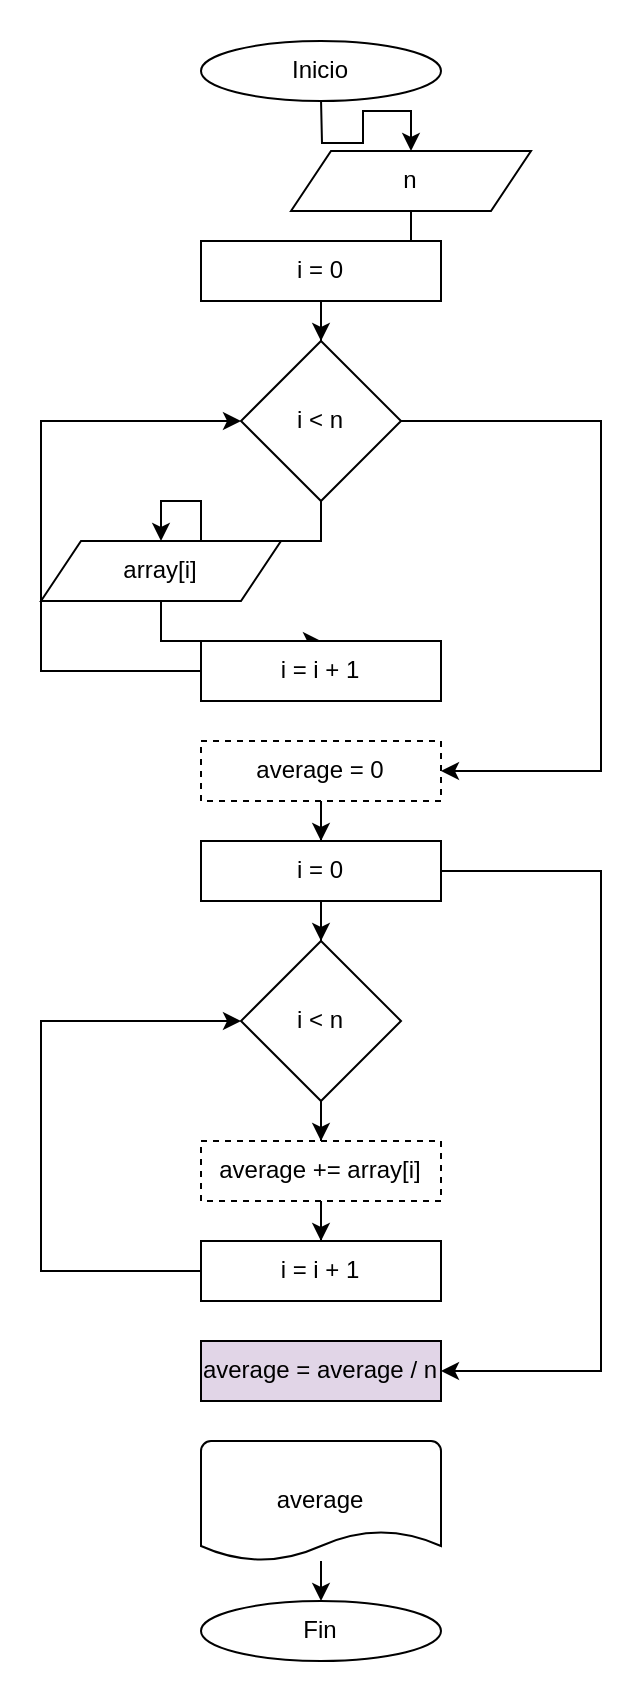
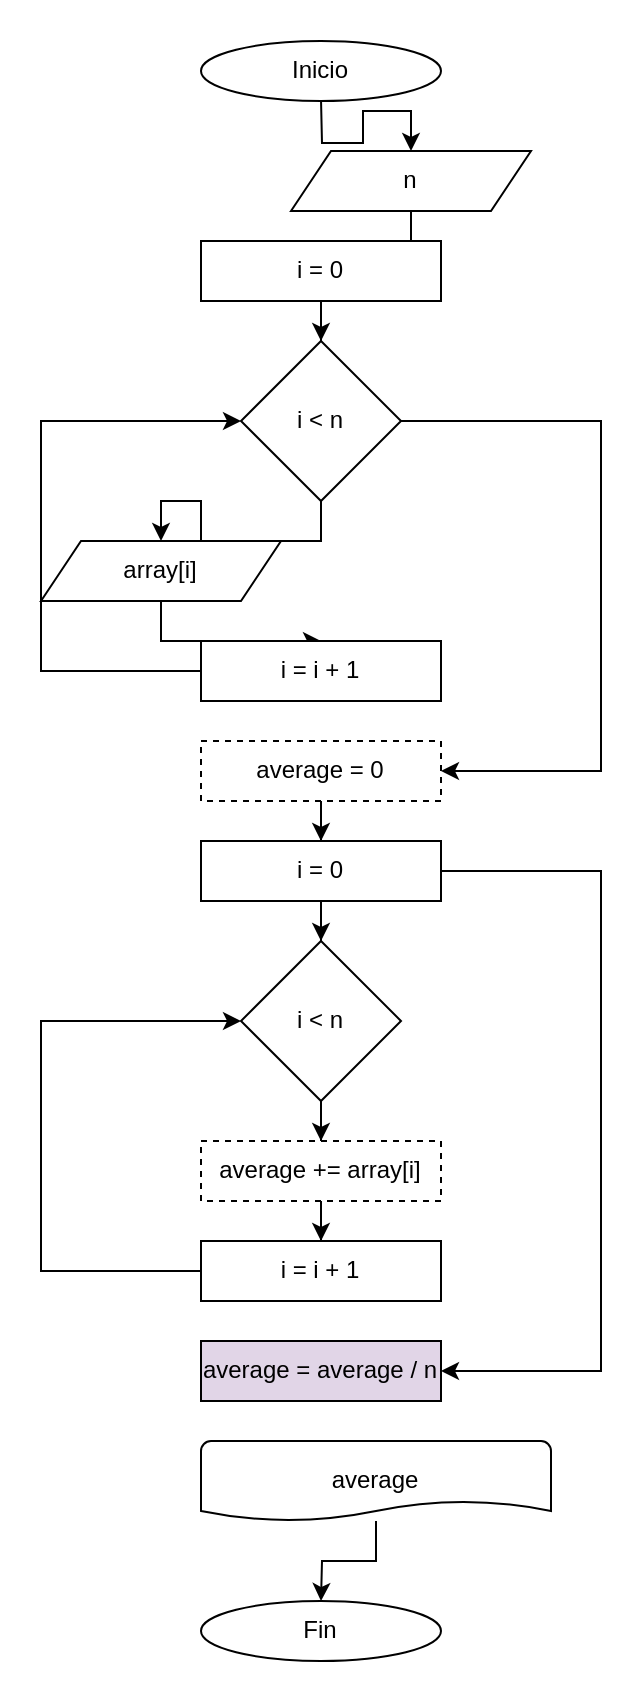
(321, 1501) -> (376, 1481)
